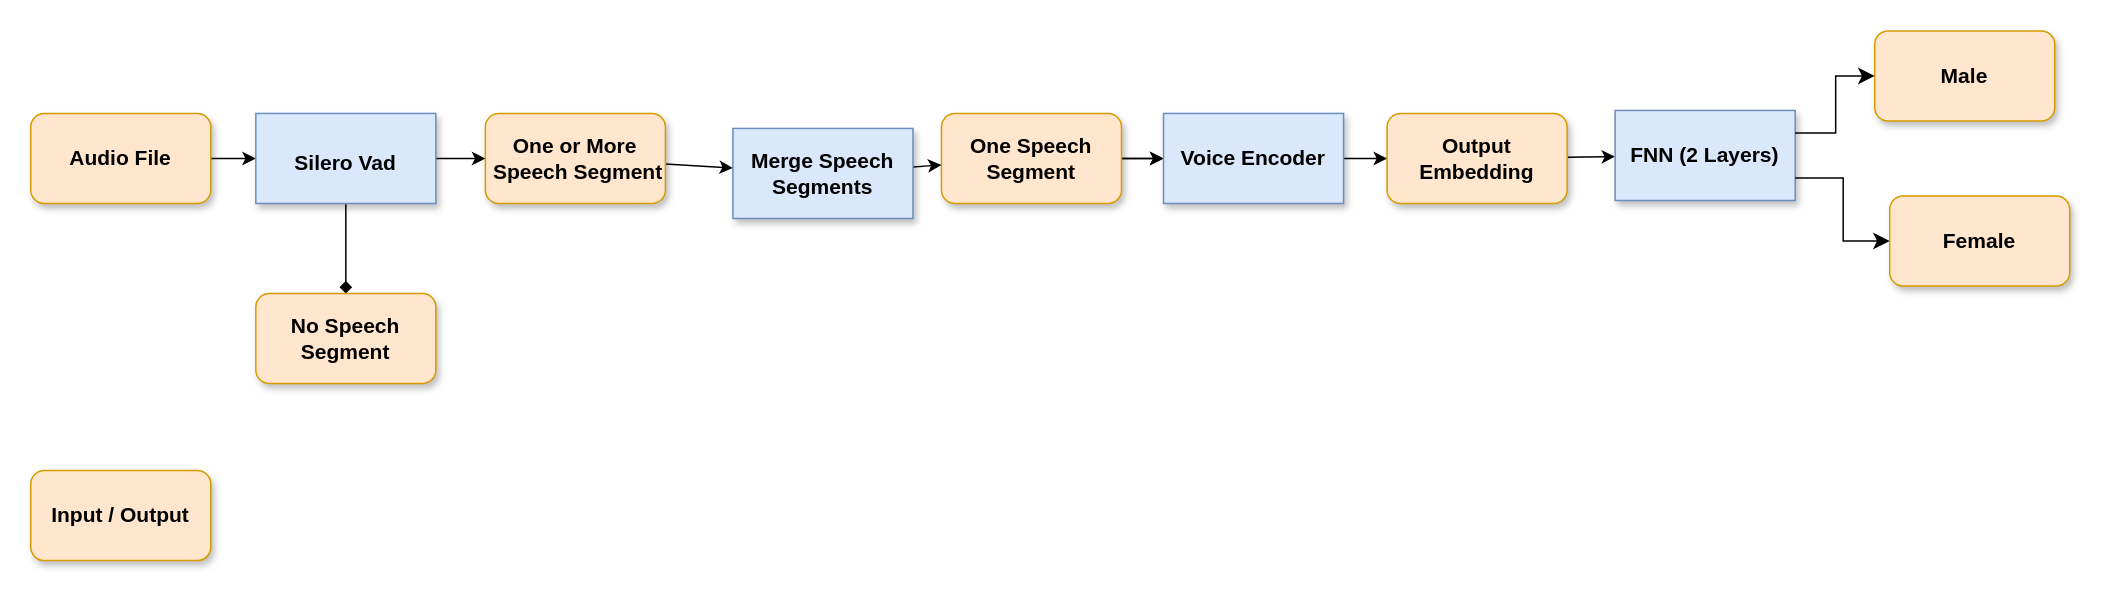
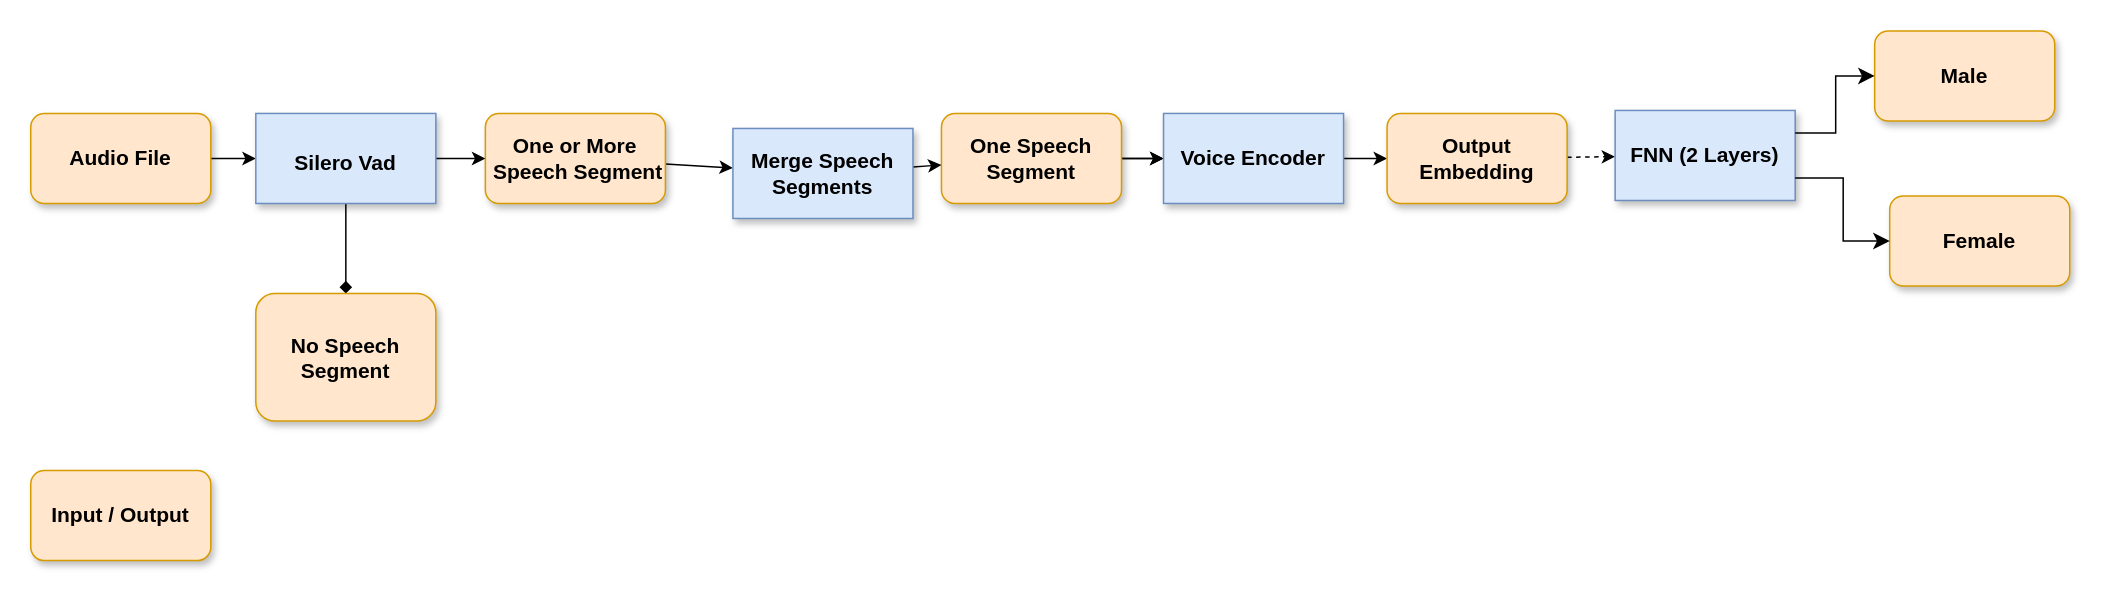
(1586, 157) -> (1586, 157)
(346, 338) -> (346, 357)
